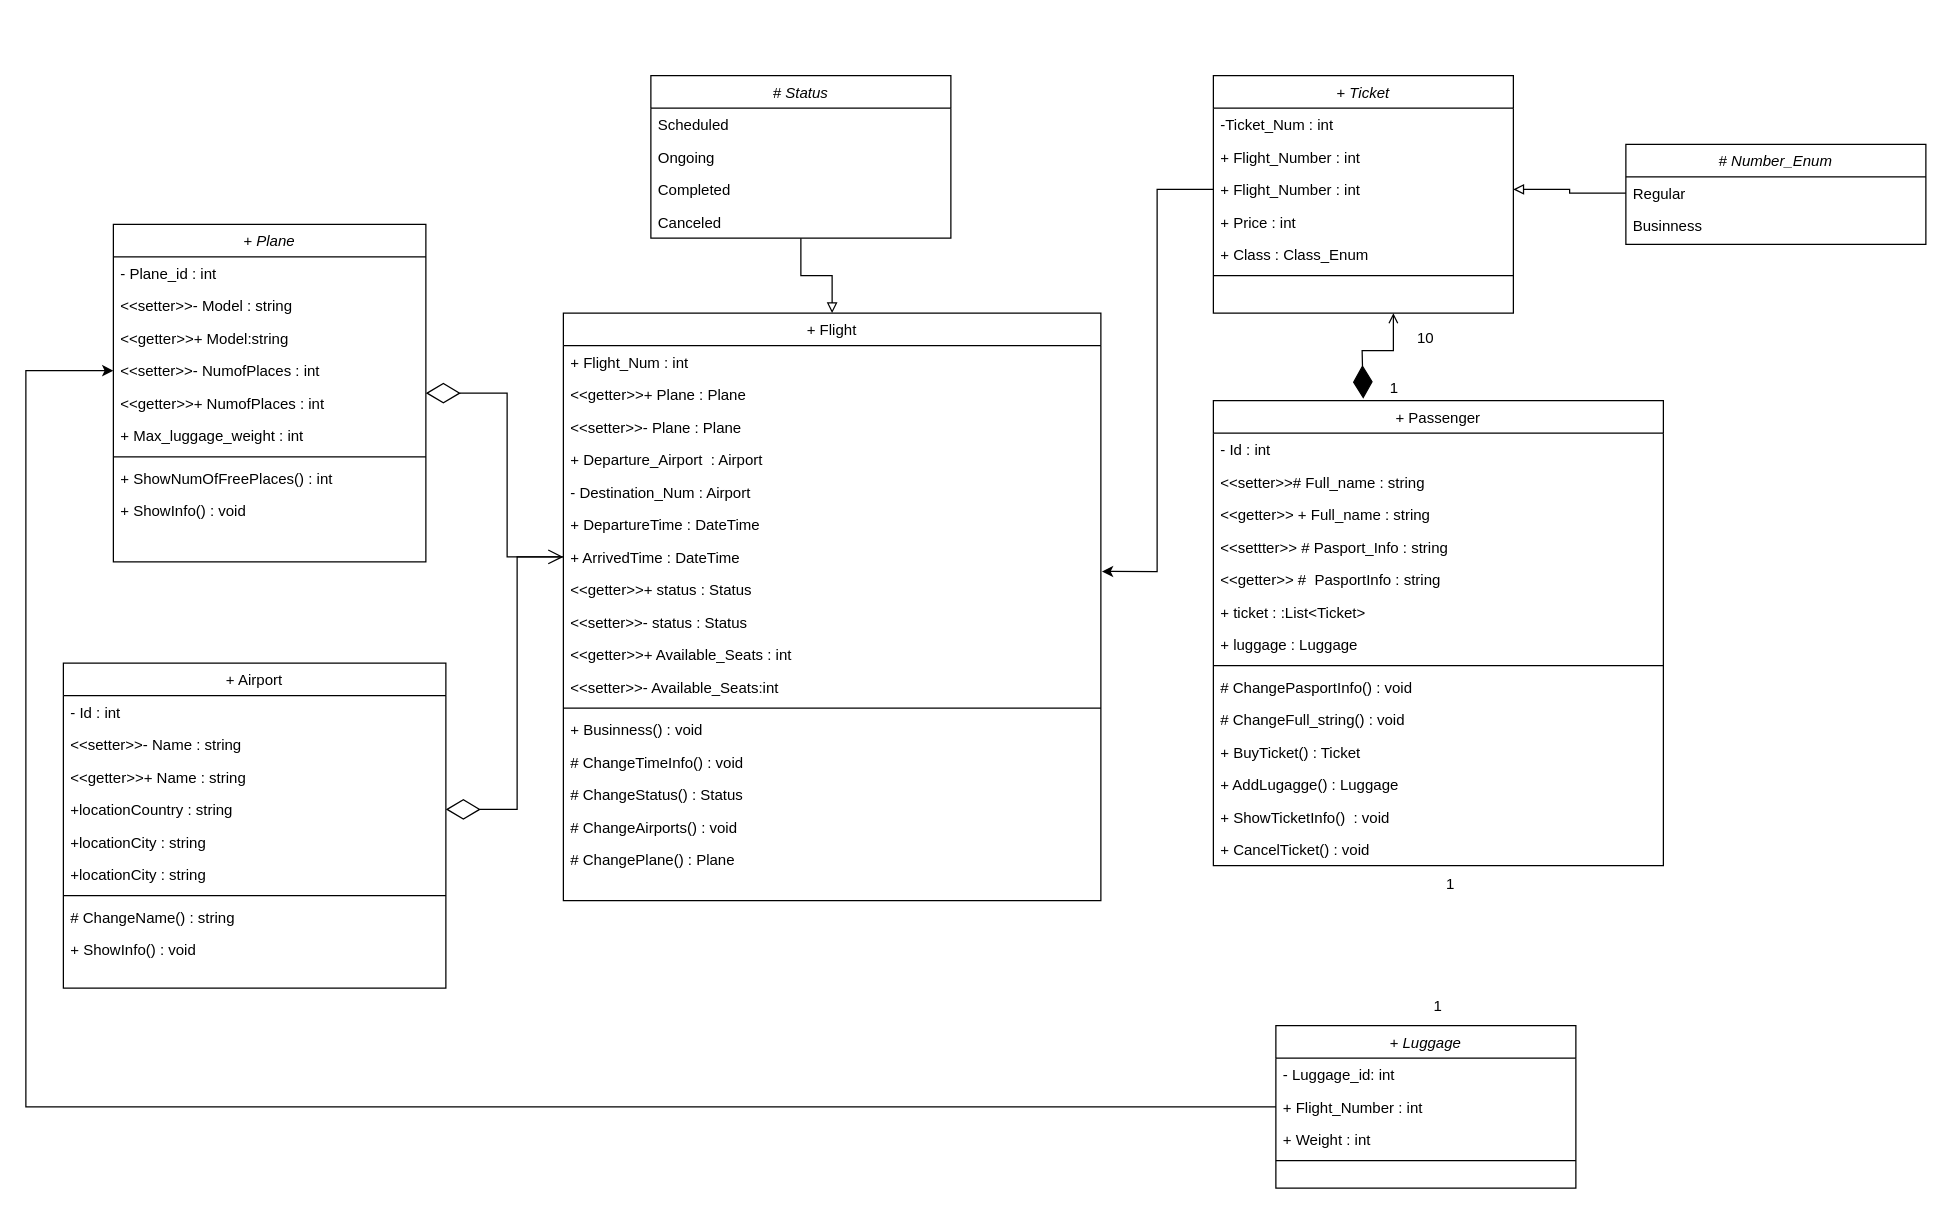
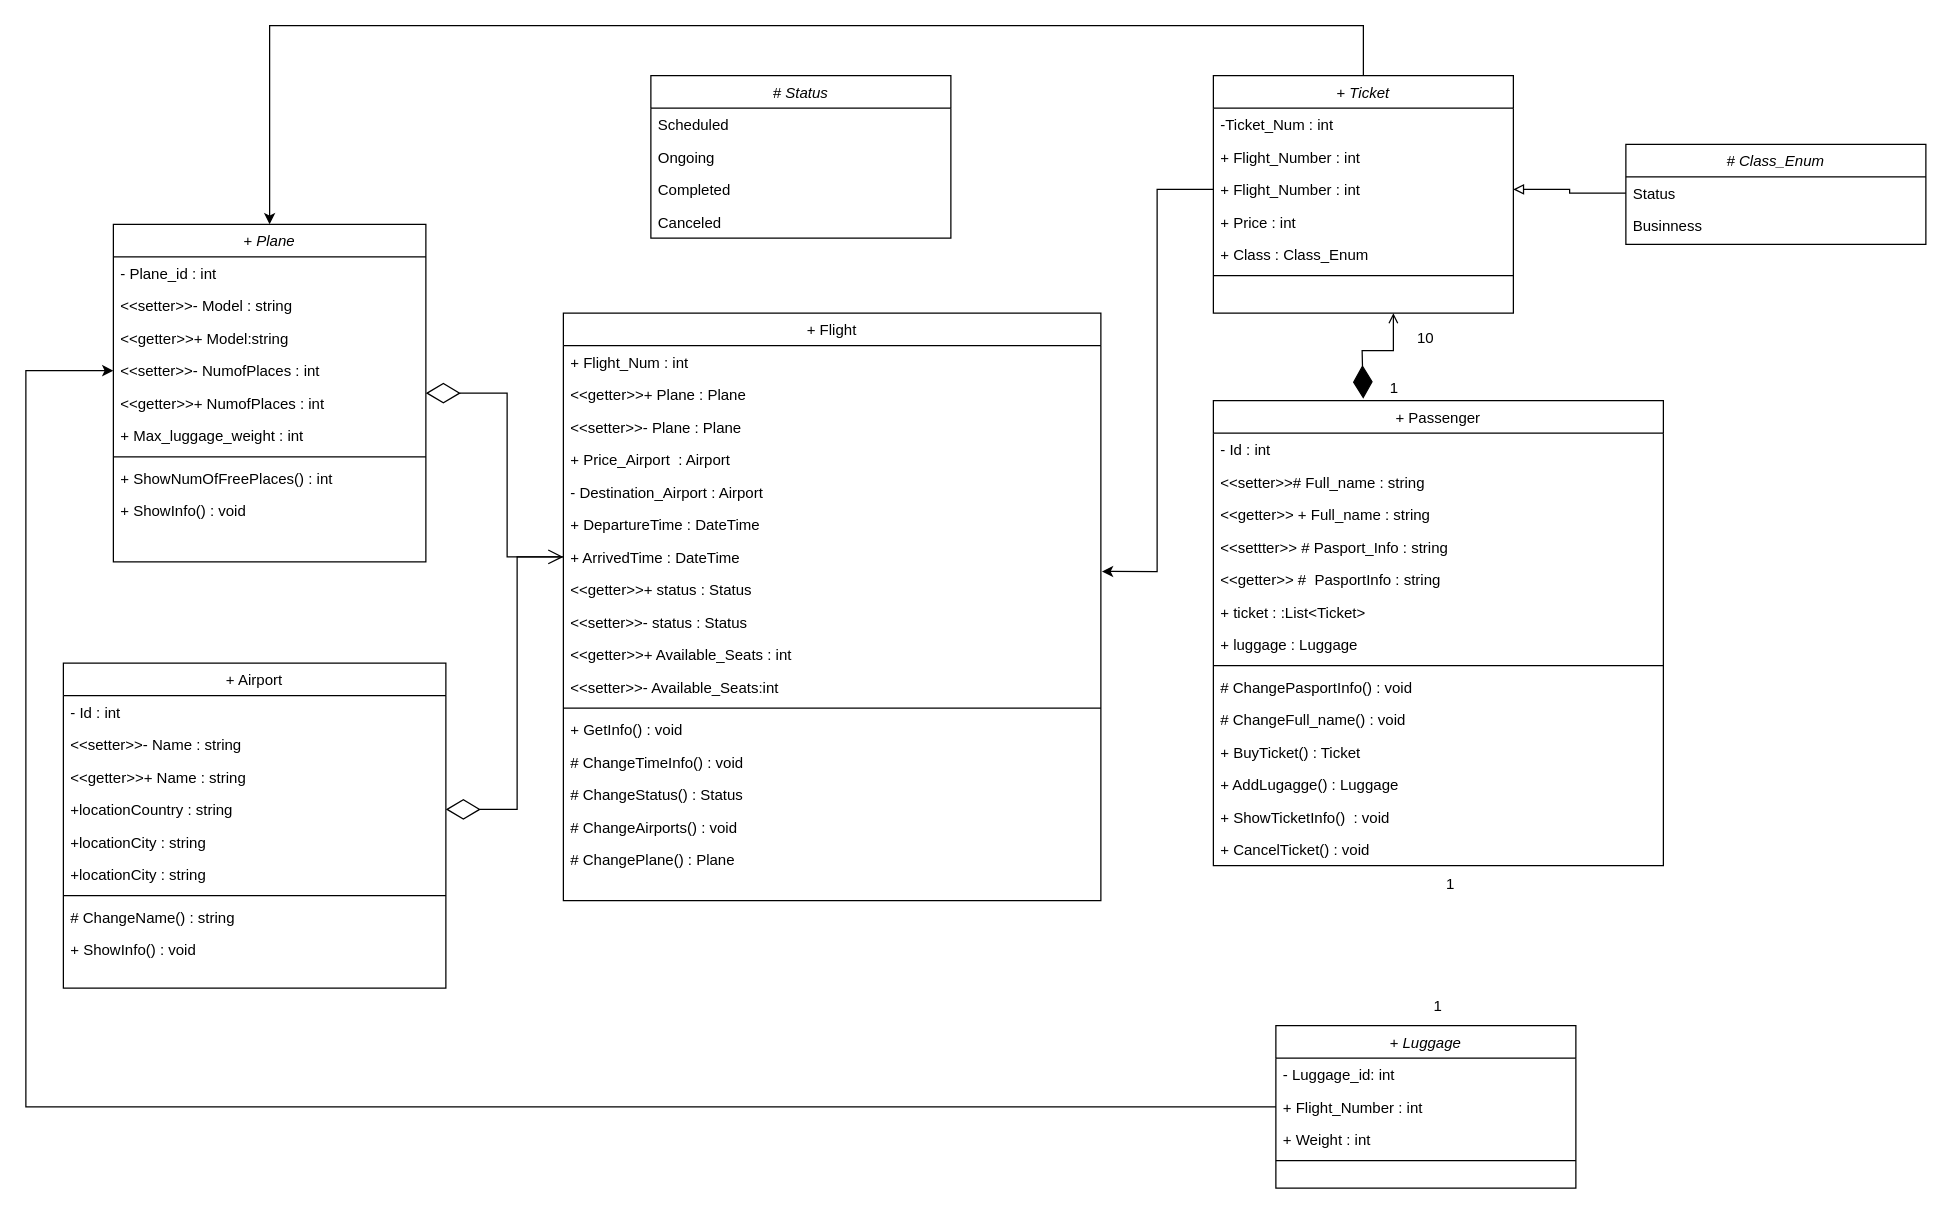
none -> (747, 26)
(1775, 161) -> (1775, 161)
(1660, 194) -> (1658, 194)
(813, 276) -> none
(684, 460) -> (666, 460)
(670, 493) -> (685, 493)
(1322, 720) -> (1316, 720)
(642, 730) -> (636, 730)
